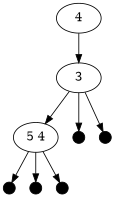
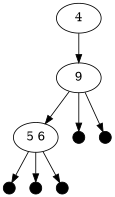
(79, 78) -> (79, 78)
(36, 137) -> (36, 137)
